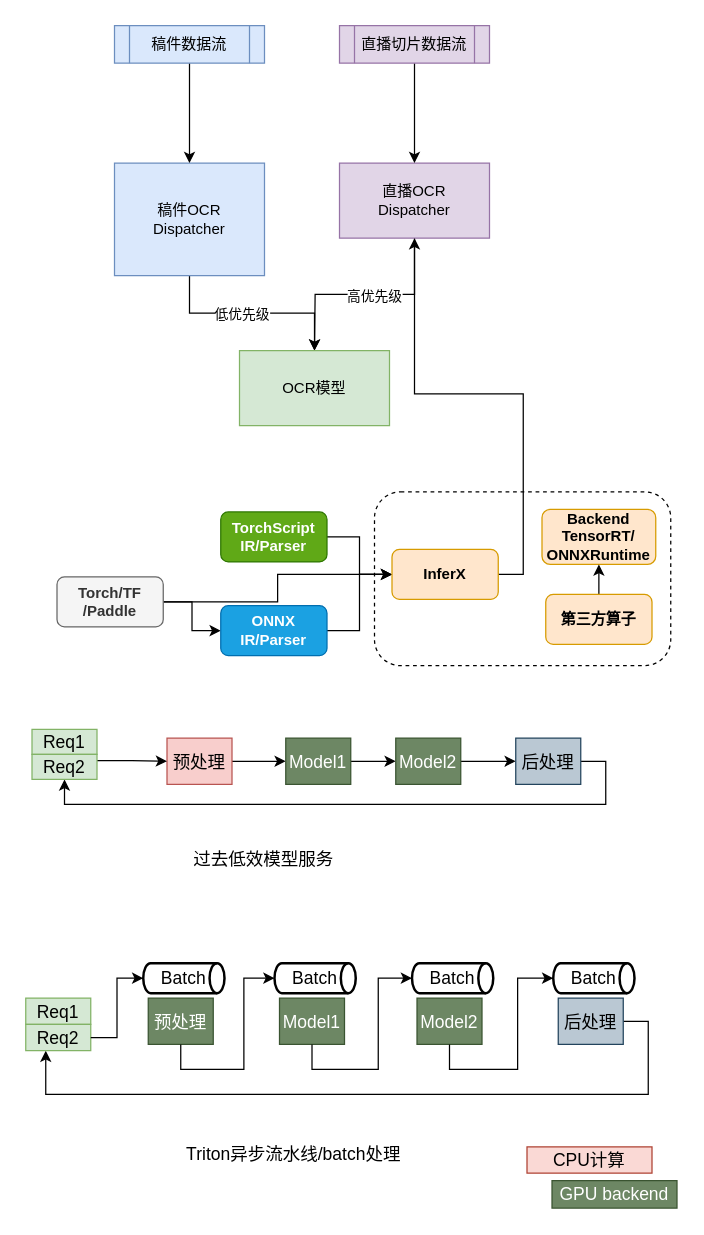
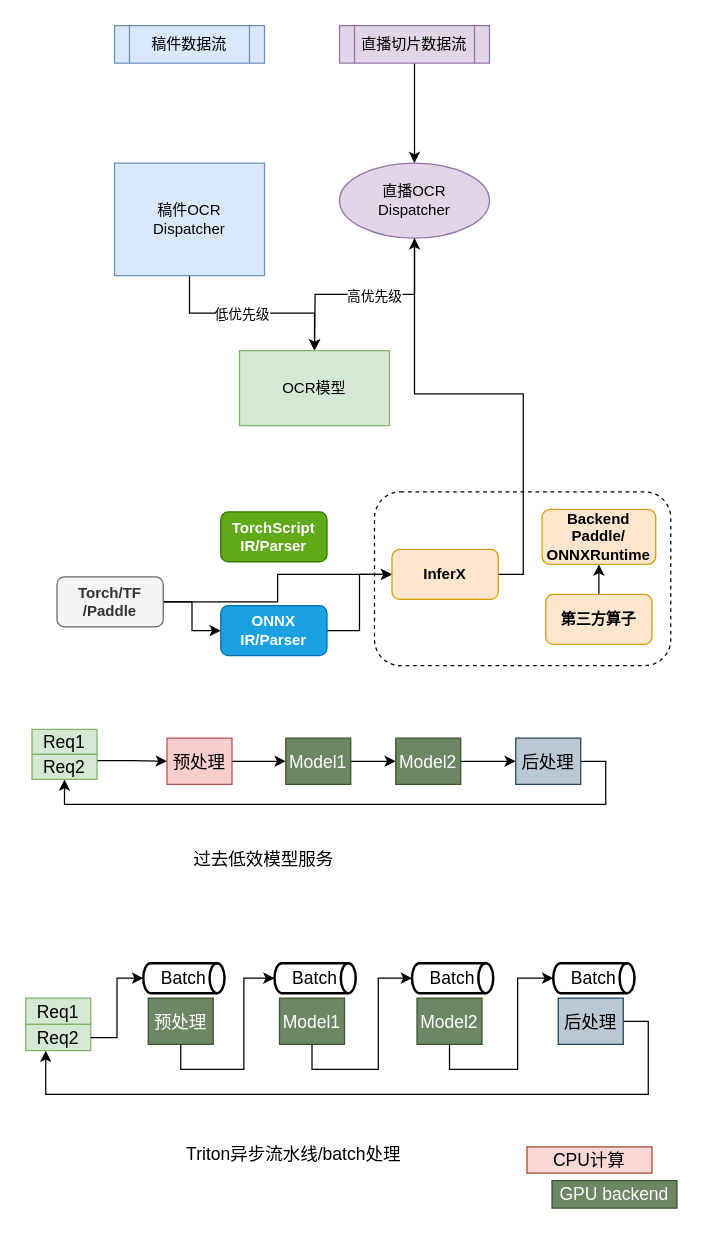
(189, 109) -> none
(414, 201) -> (414, 201)
(599, 537) -> (599, 537)
(359, 538) -> none
